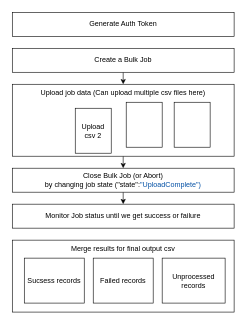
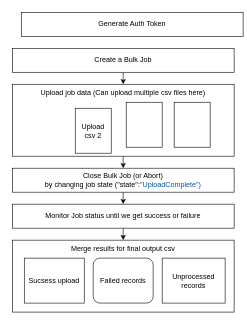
(123, 24) -> (132, 24)
none -> (123, 234)
(54, 281) -> (54, 281)
(123, 281) -> (123, 281)
